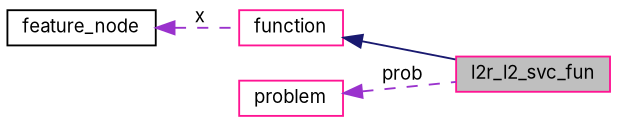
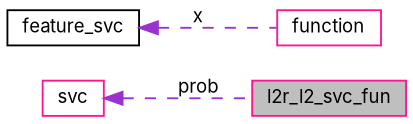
(82, 28) -> (73, 28)
(409, 50) -> none
(291, 98) -> (73, 98)
